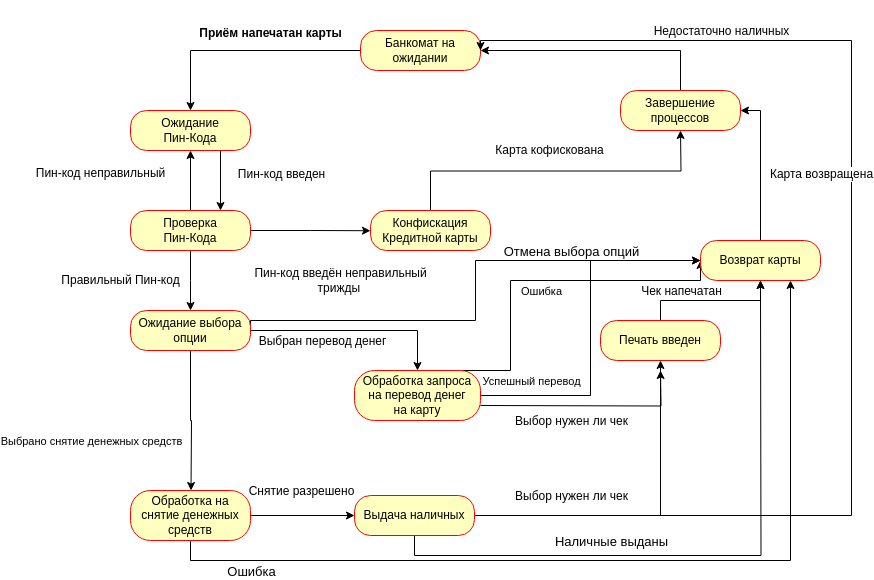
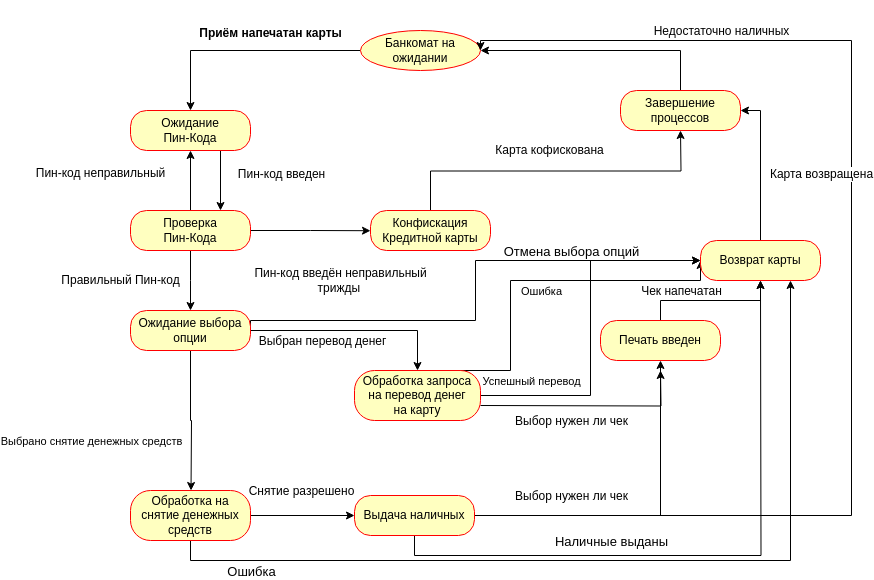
(421, 51) -> (421, 51)
